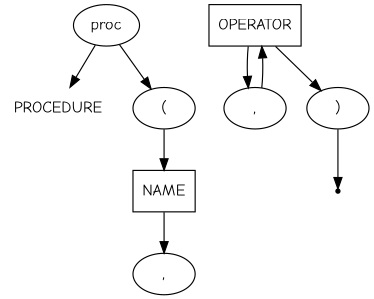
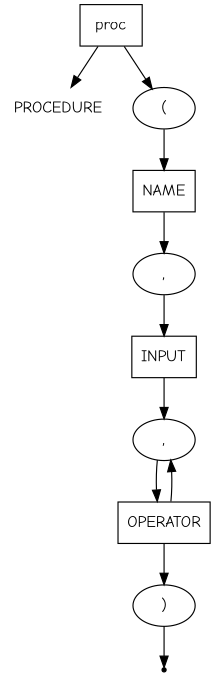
(107, 25) -> (111, 25)
none -> (164, 357)
